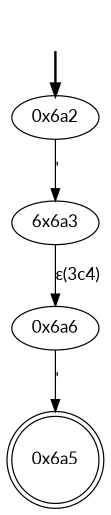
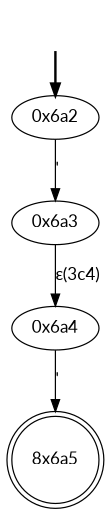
(55, 223) -> (55, 223)
(55, 328) -> (55, 328)
(55, 460) -> (55, 460)
